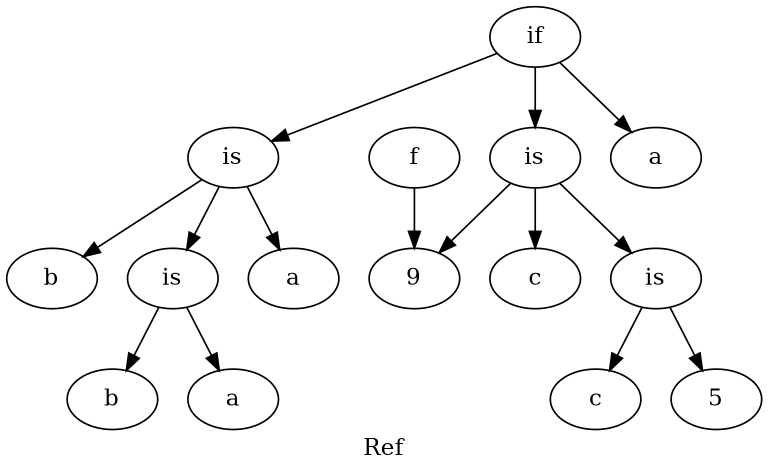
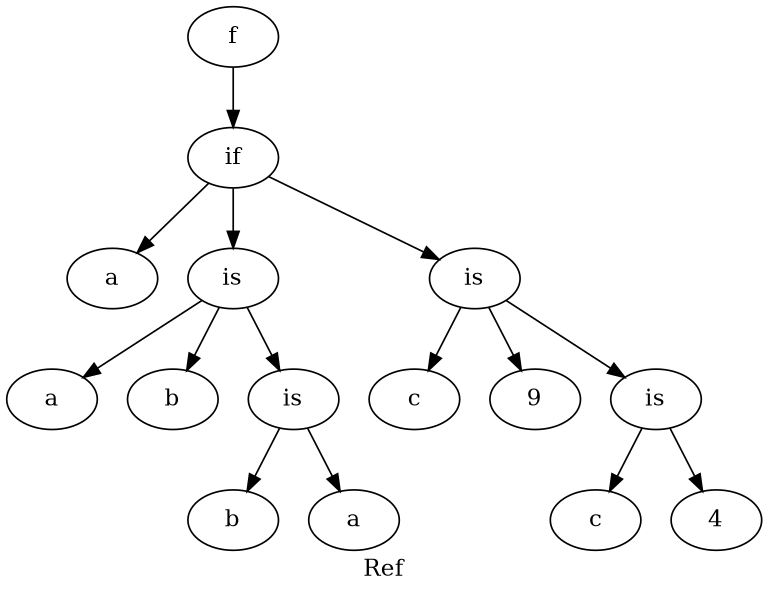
(414, 210) -> (233, 89)
(716, 399) -> (716, 520)
